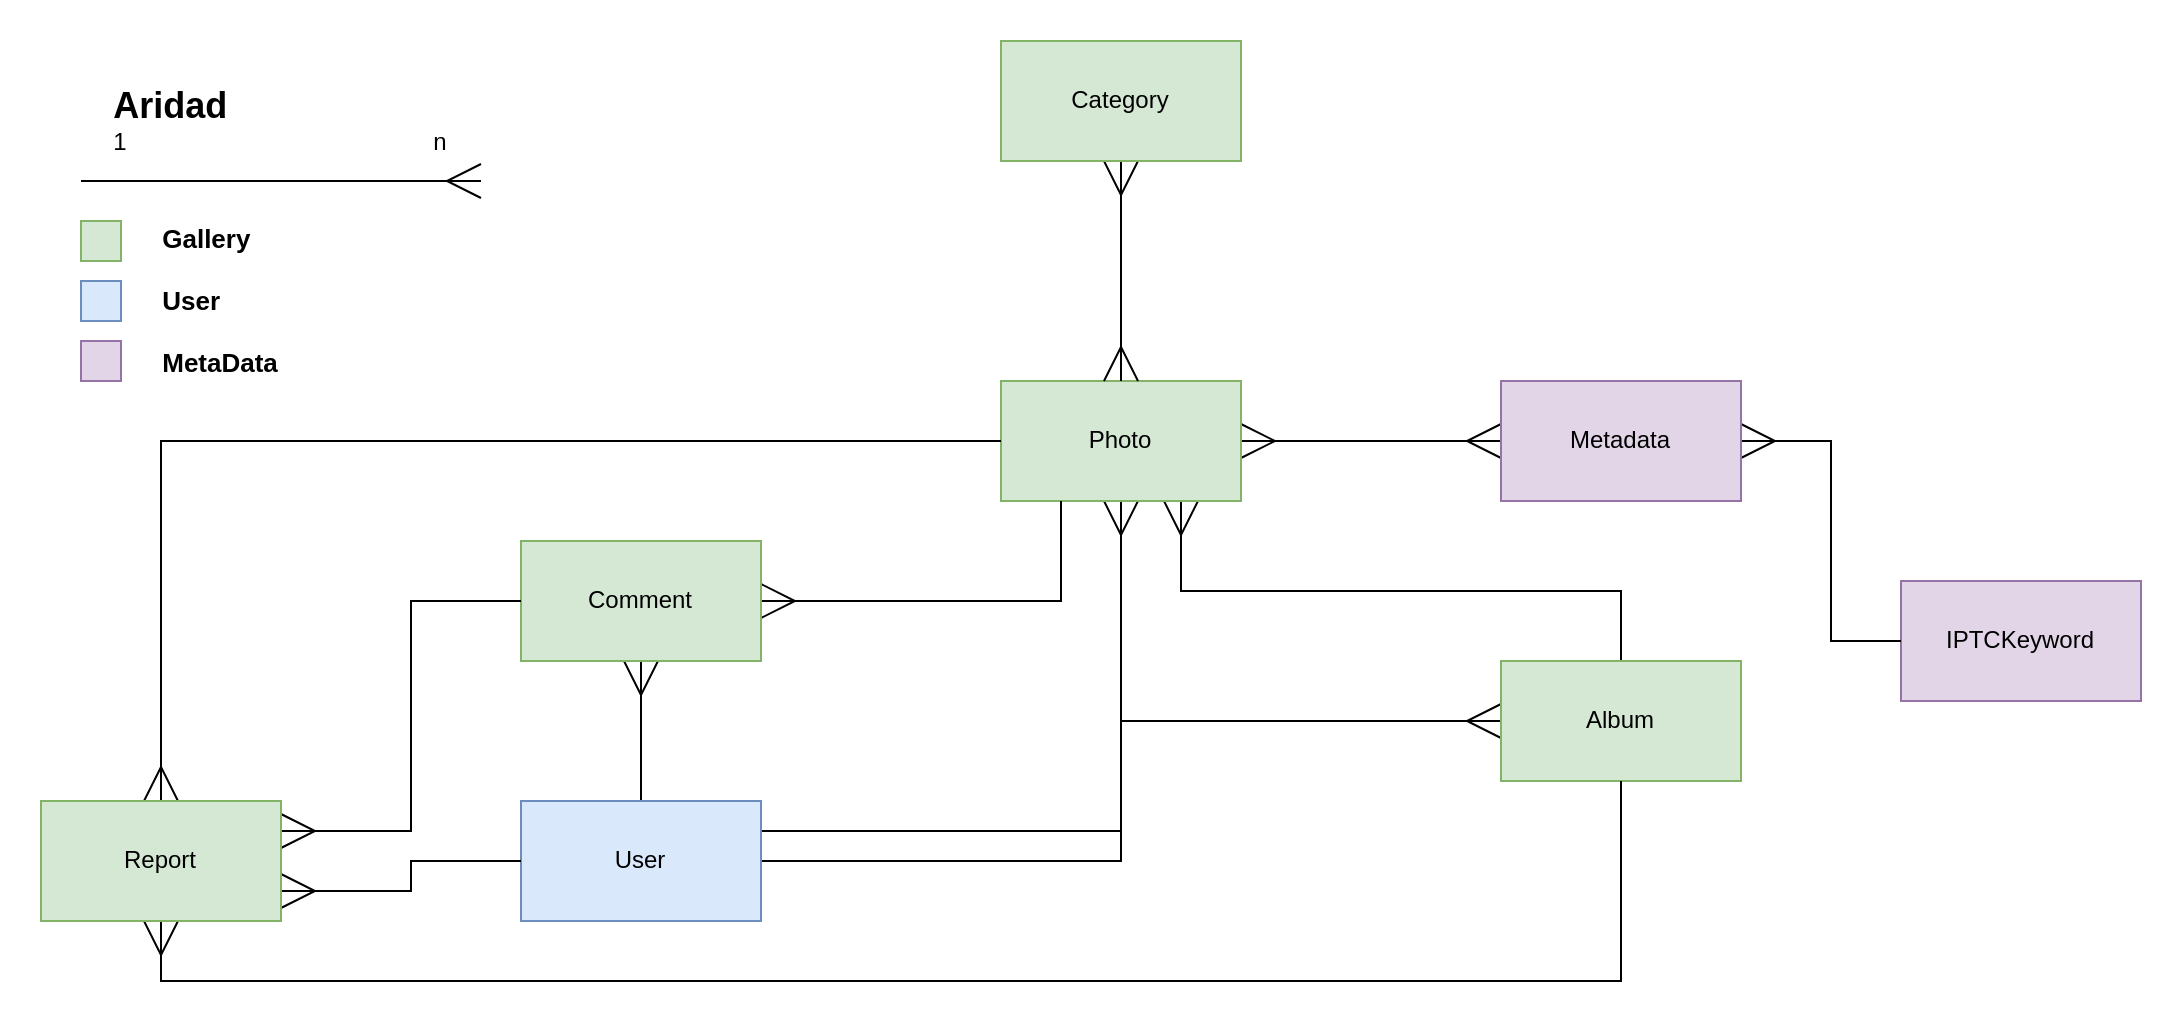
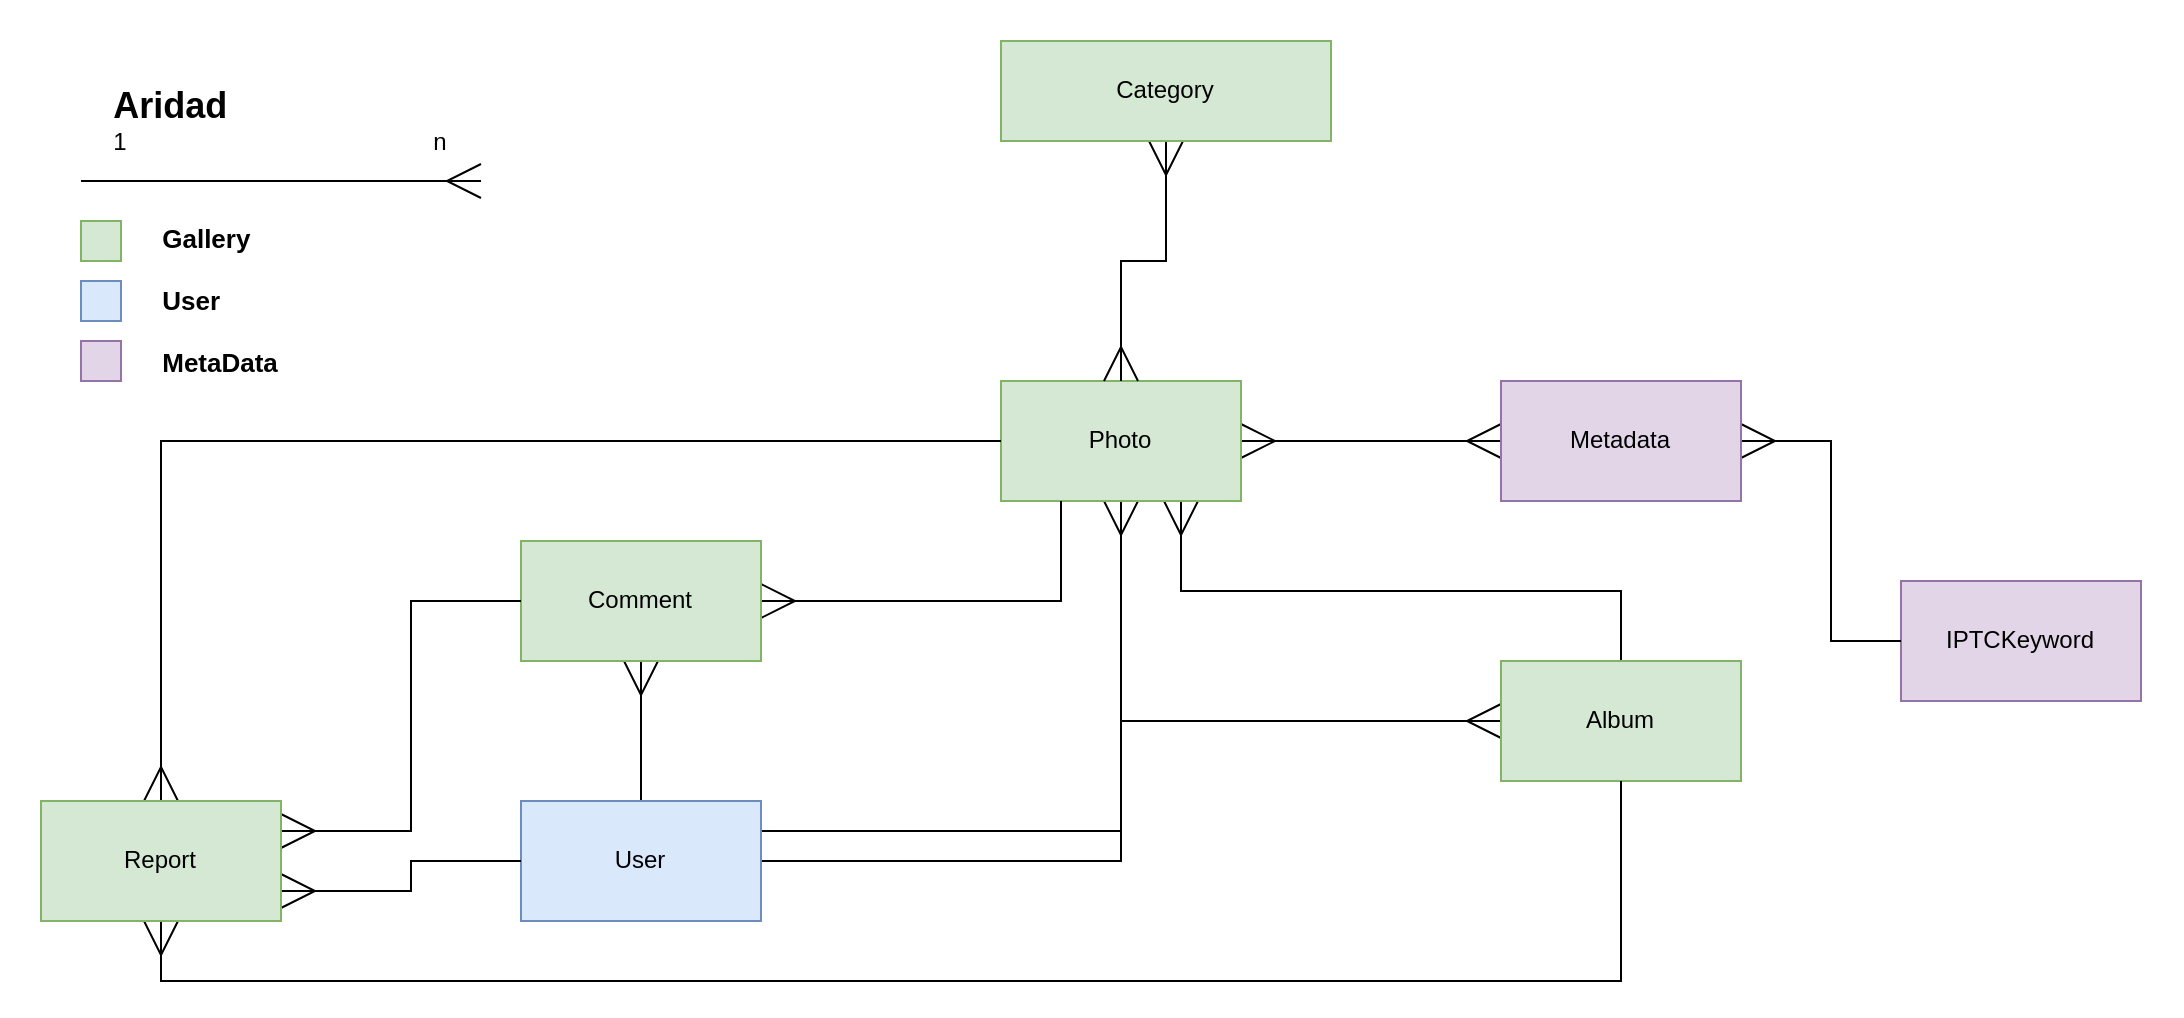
(1121, 101) -> (1166, 91)
